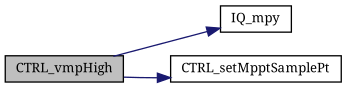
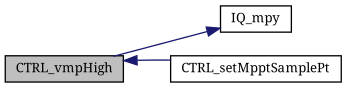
(141, 78) -> (154, 60)
